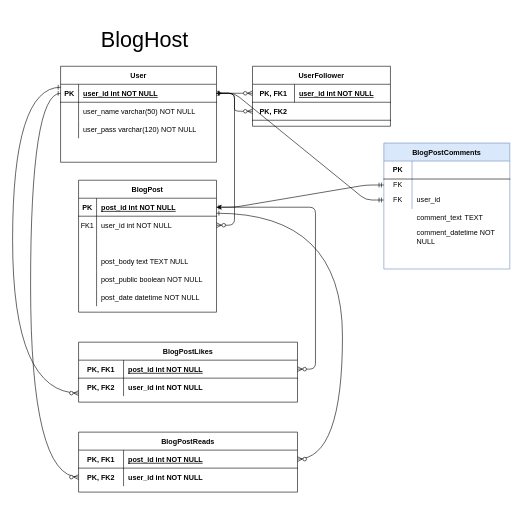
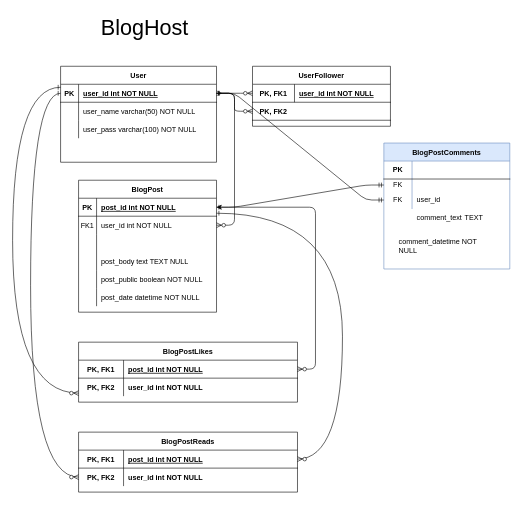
(144, 39) -> (144, 27)
(142, 130) -> (142, 130)
(455, 236) -> (437, 245)
